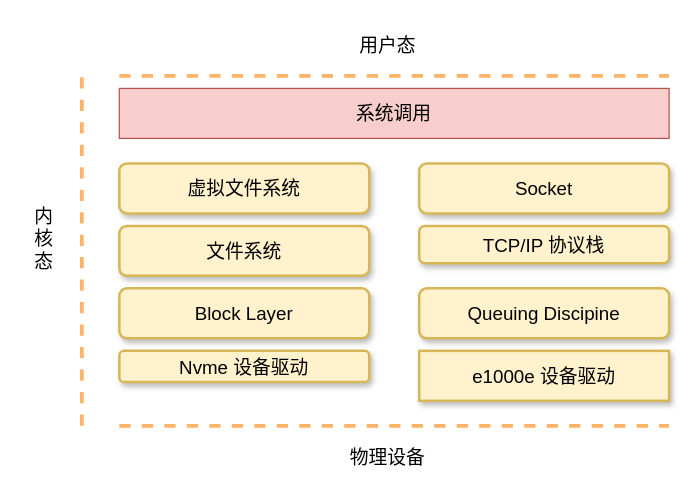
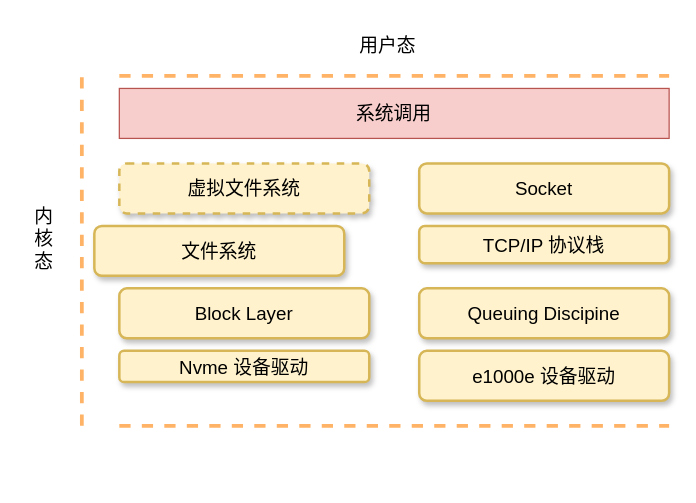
(244, 188) -> (244, 188)
(244, 251) -> (219, 251)
(544, 376) -> (544, 376)
(388, 457) -> none
